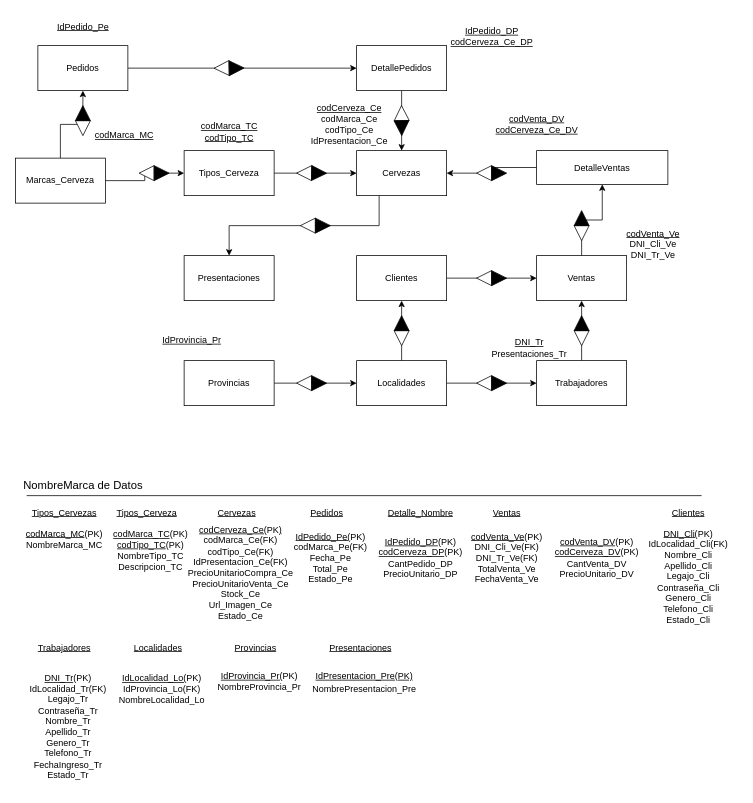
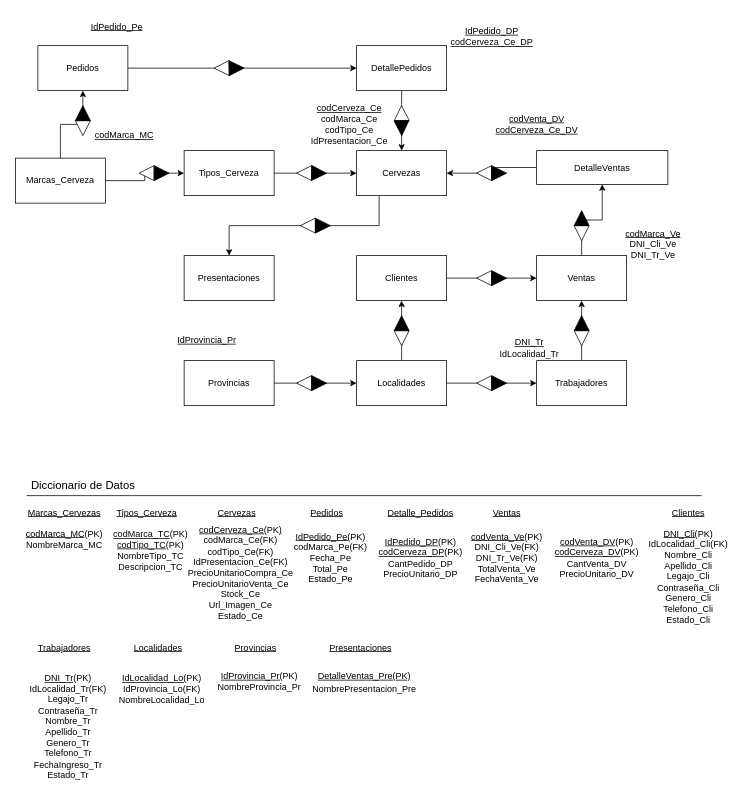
(83, 27) -> (117, 27)
(229, 132) -> none
(653, 244) -> (653, 244)
(192, 340) -> (207, 340)
(530, 348) -> (530, 348)
(83, 484) -> (83, 484)
(65, 513) -> (65, 513)
(421, 513) -> (421, 513)
(365, 681) -> (365, 681)
